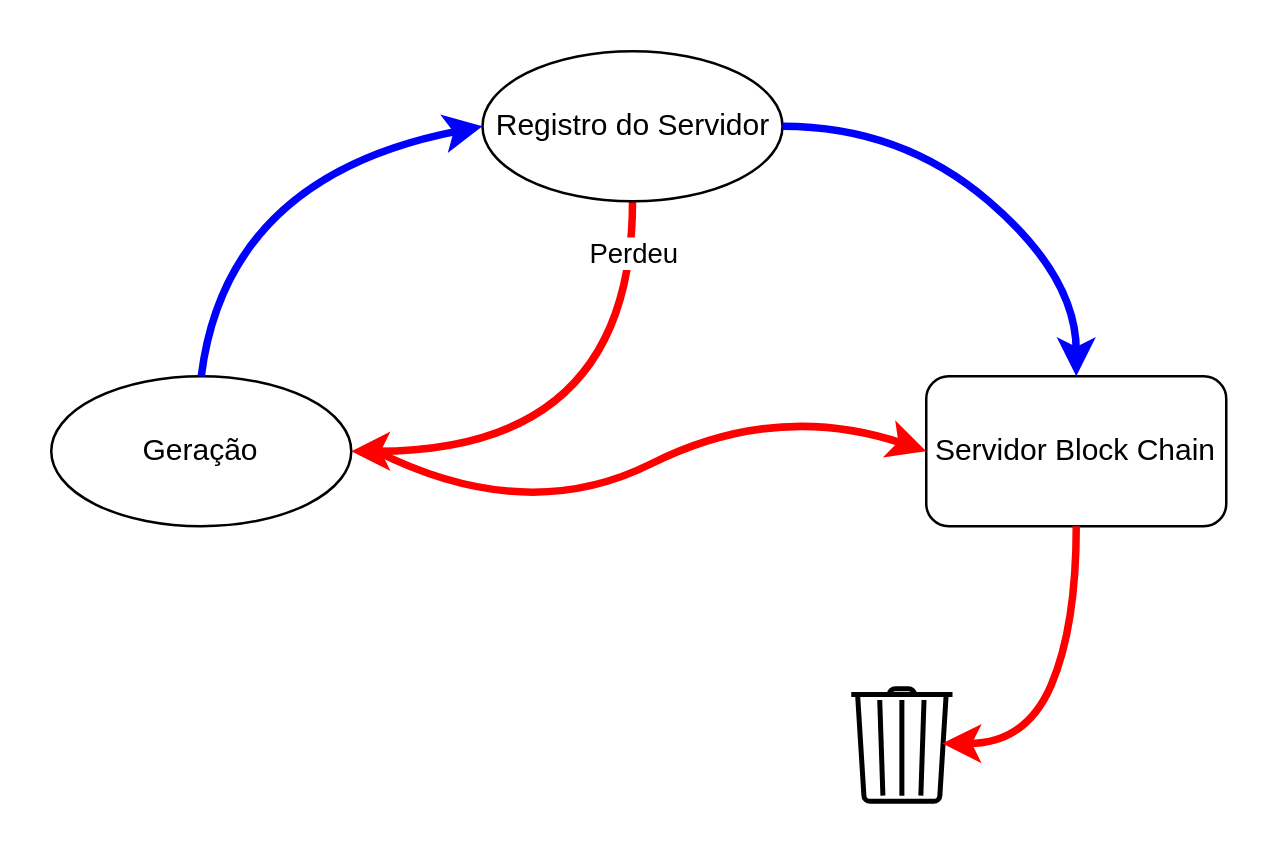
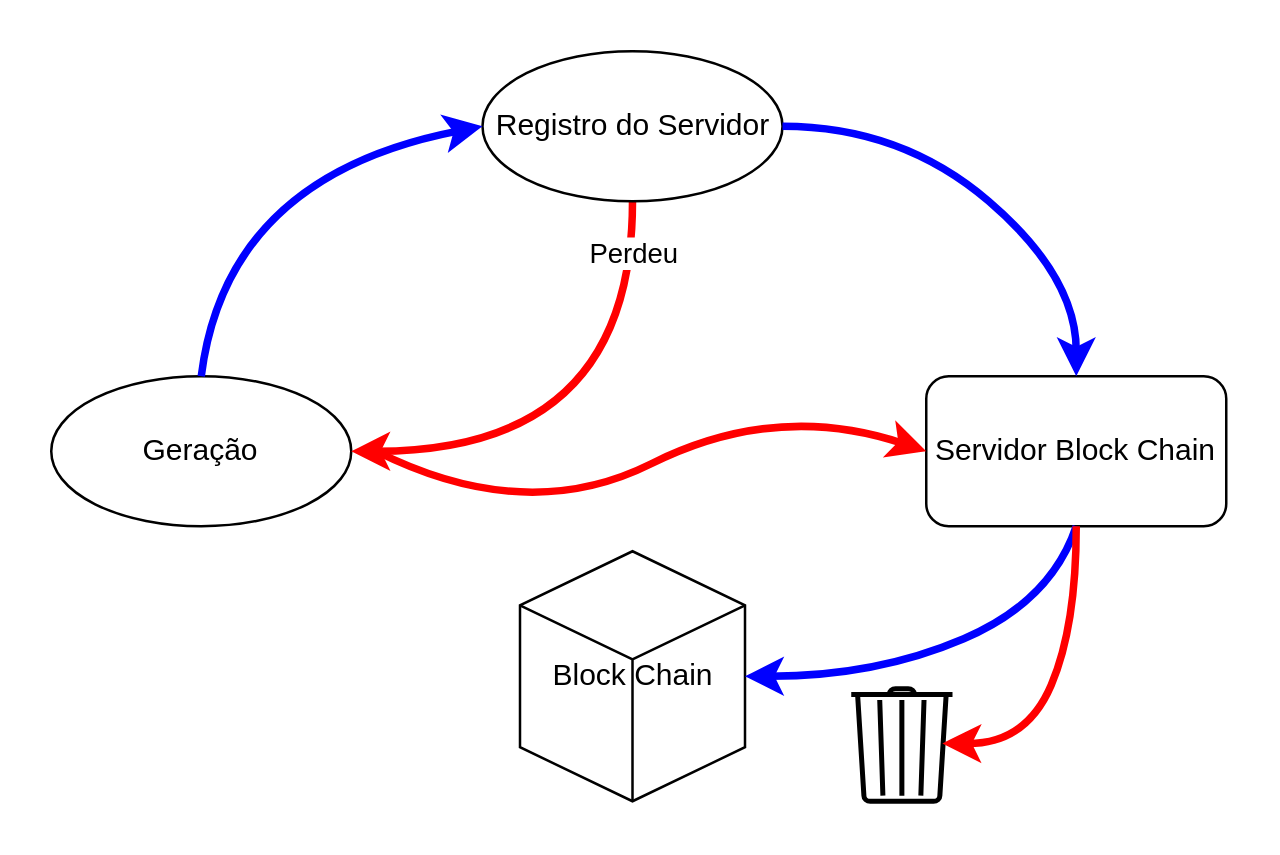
none -> (942, 647)
none -> (633, 676)
